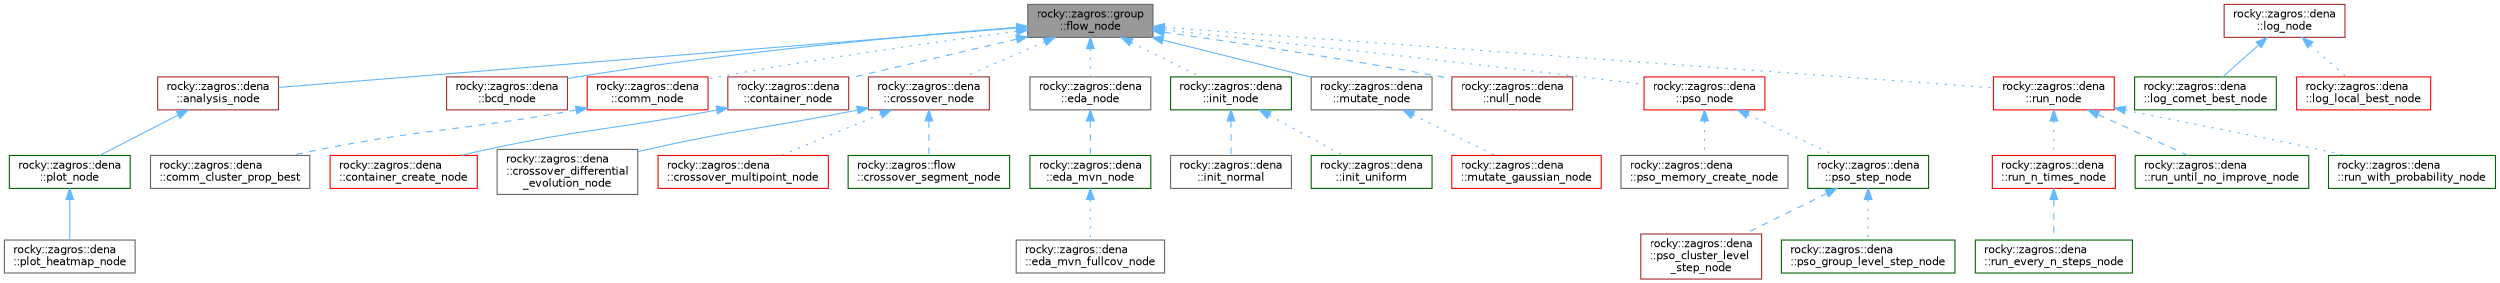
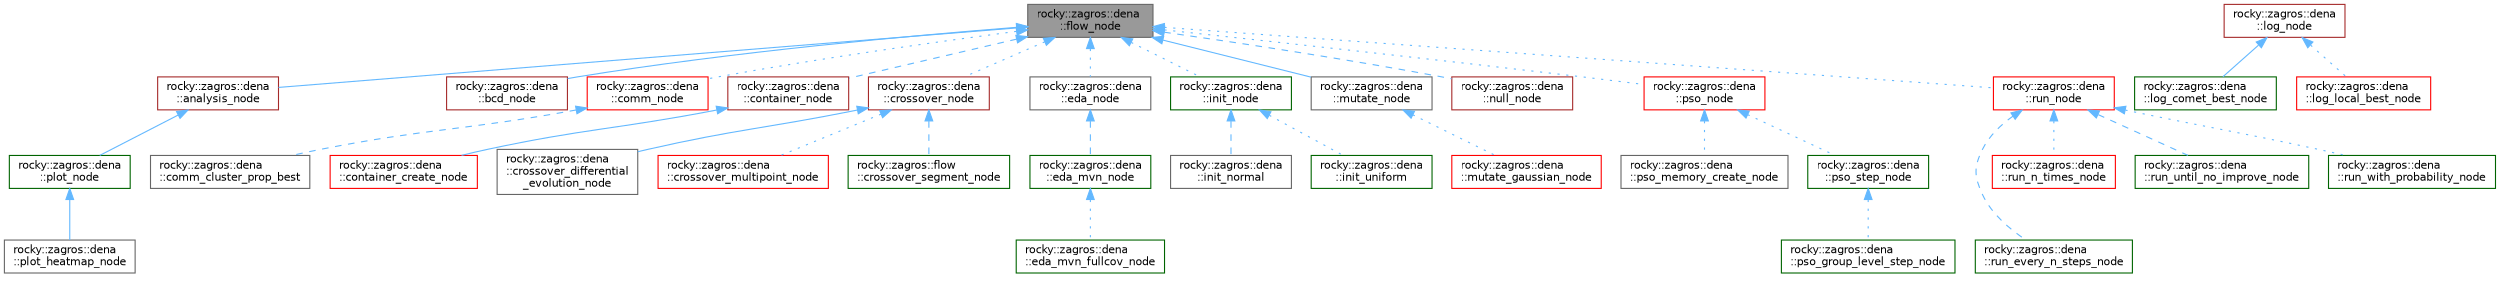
(1090, 21) -> (1090, 21)
(2054, 220) -> (1977, 181)
(1090, 257) -> (1090, 257)
(1701, 257) -> none
